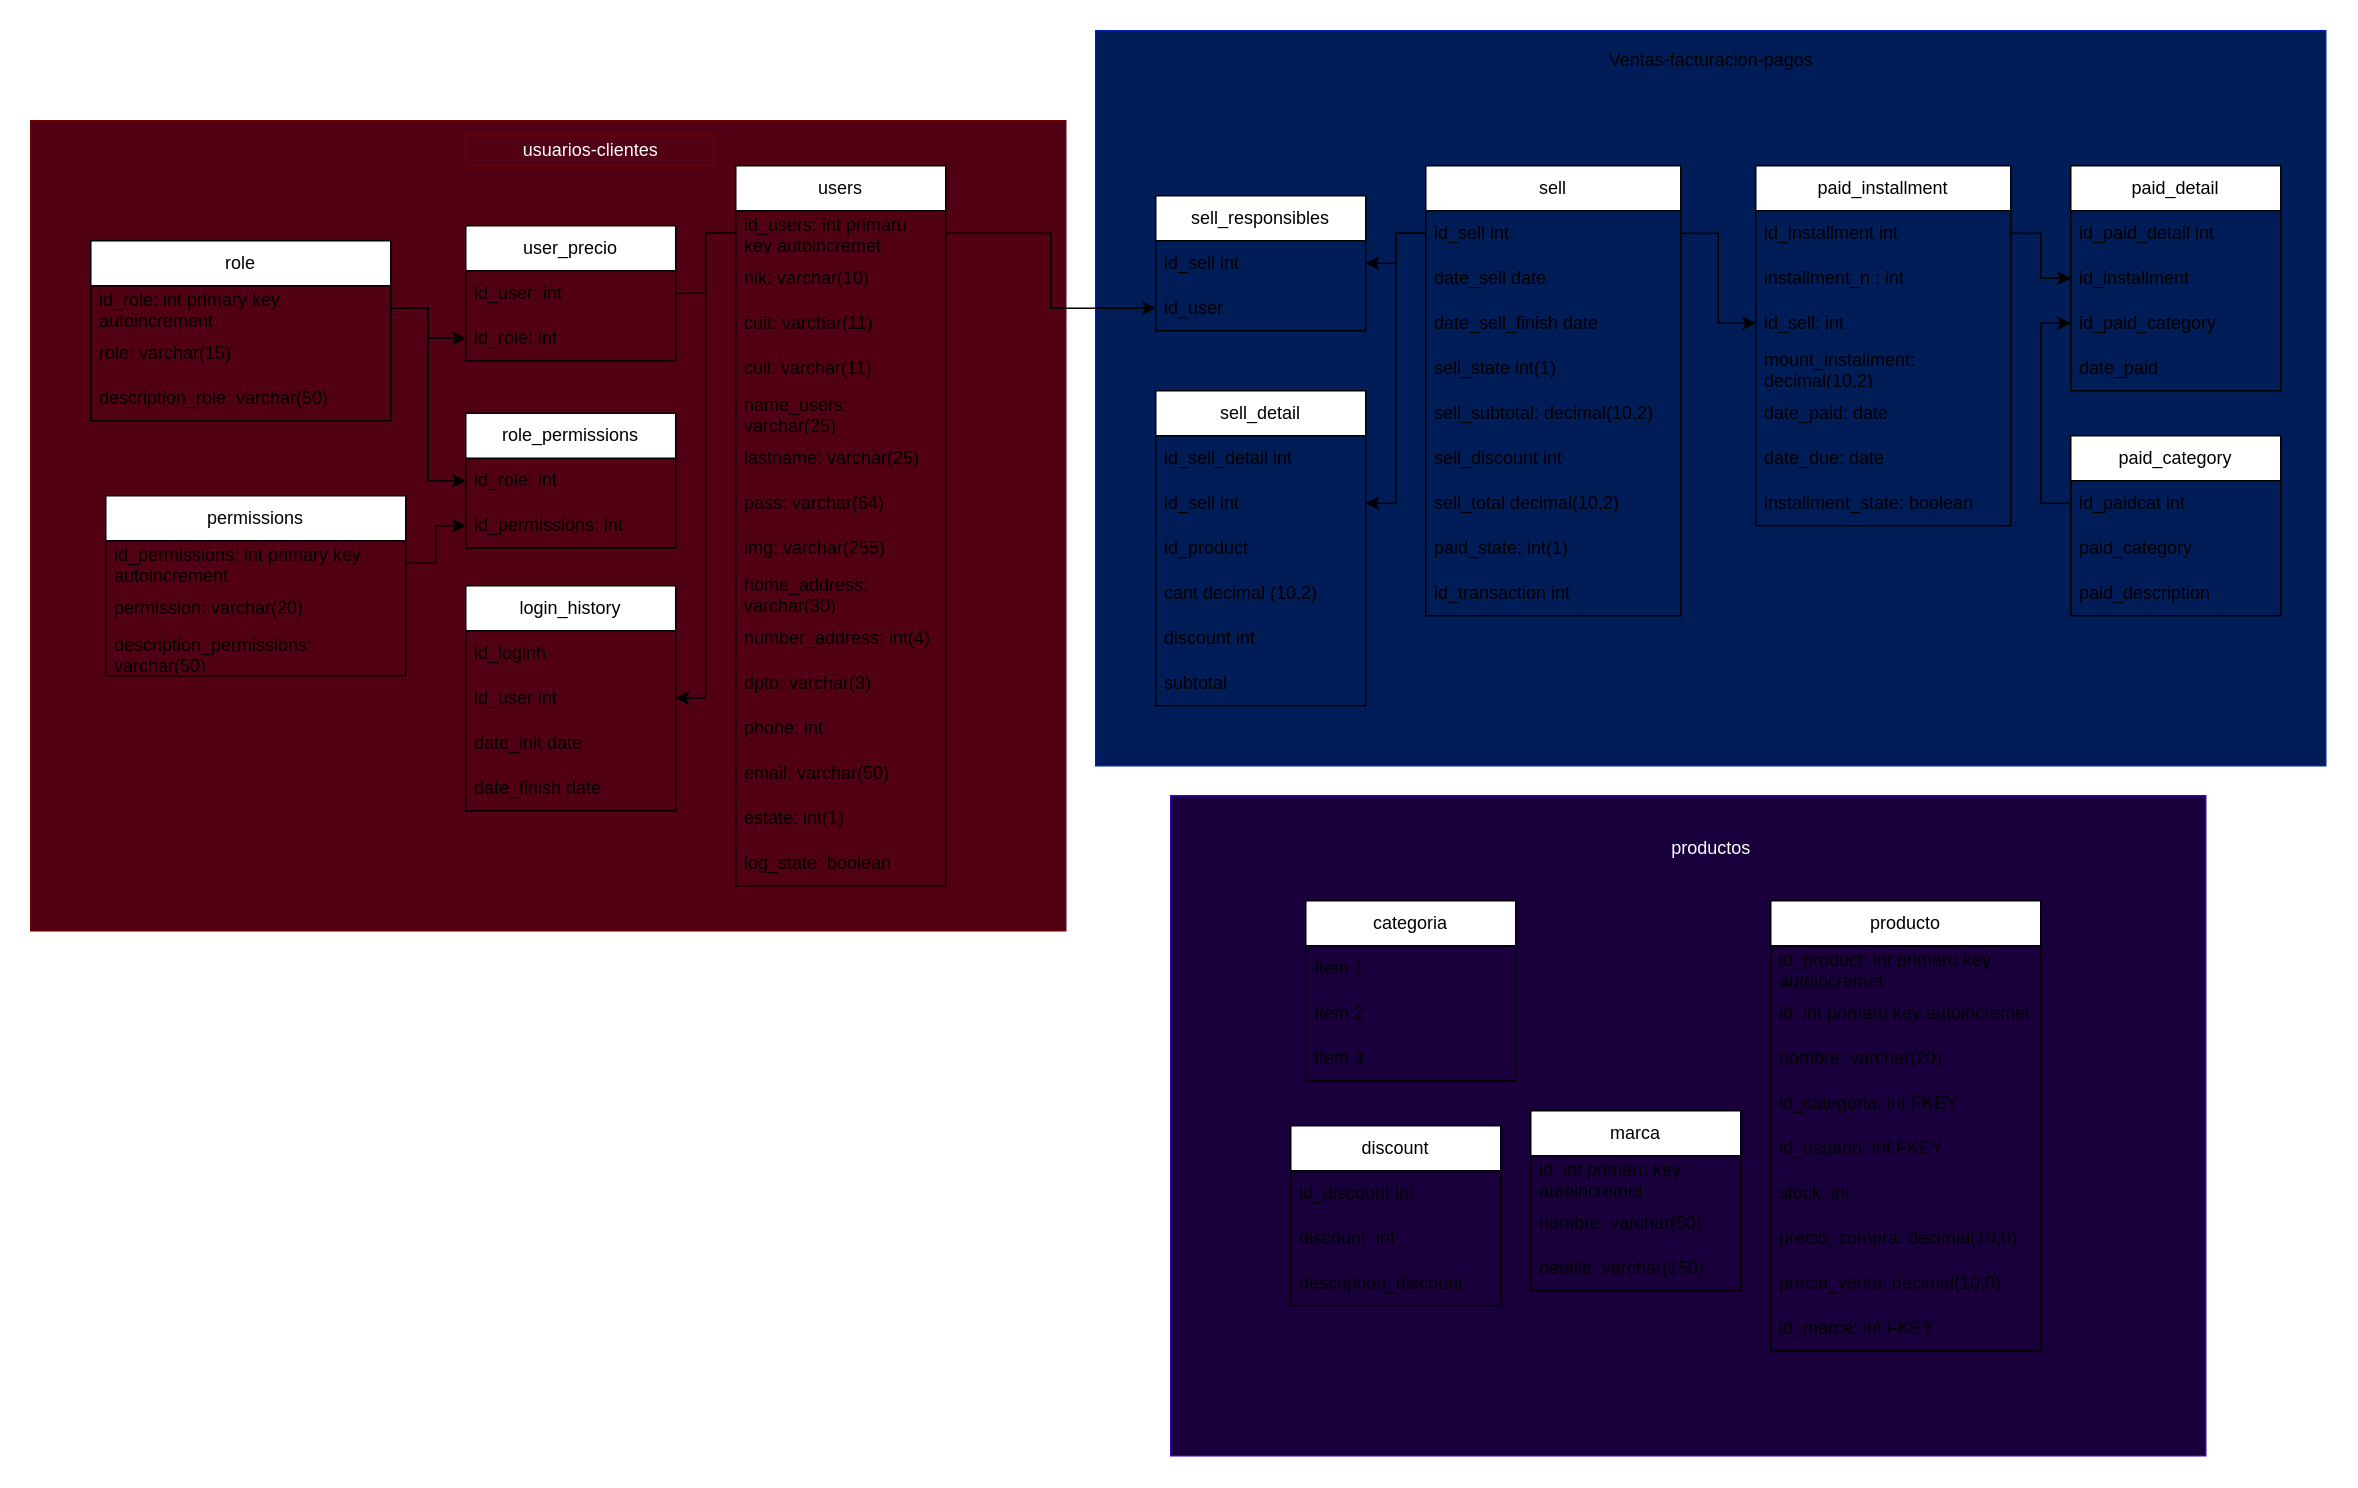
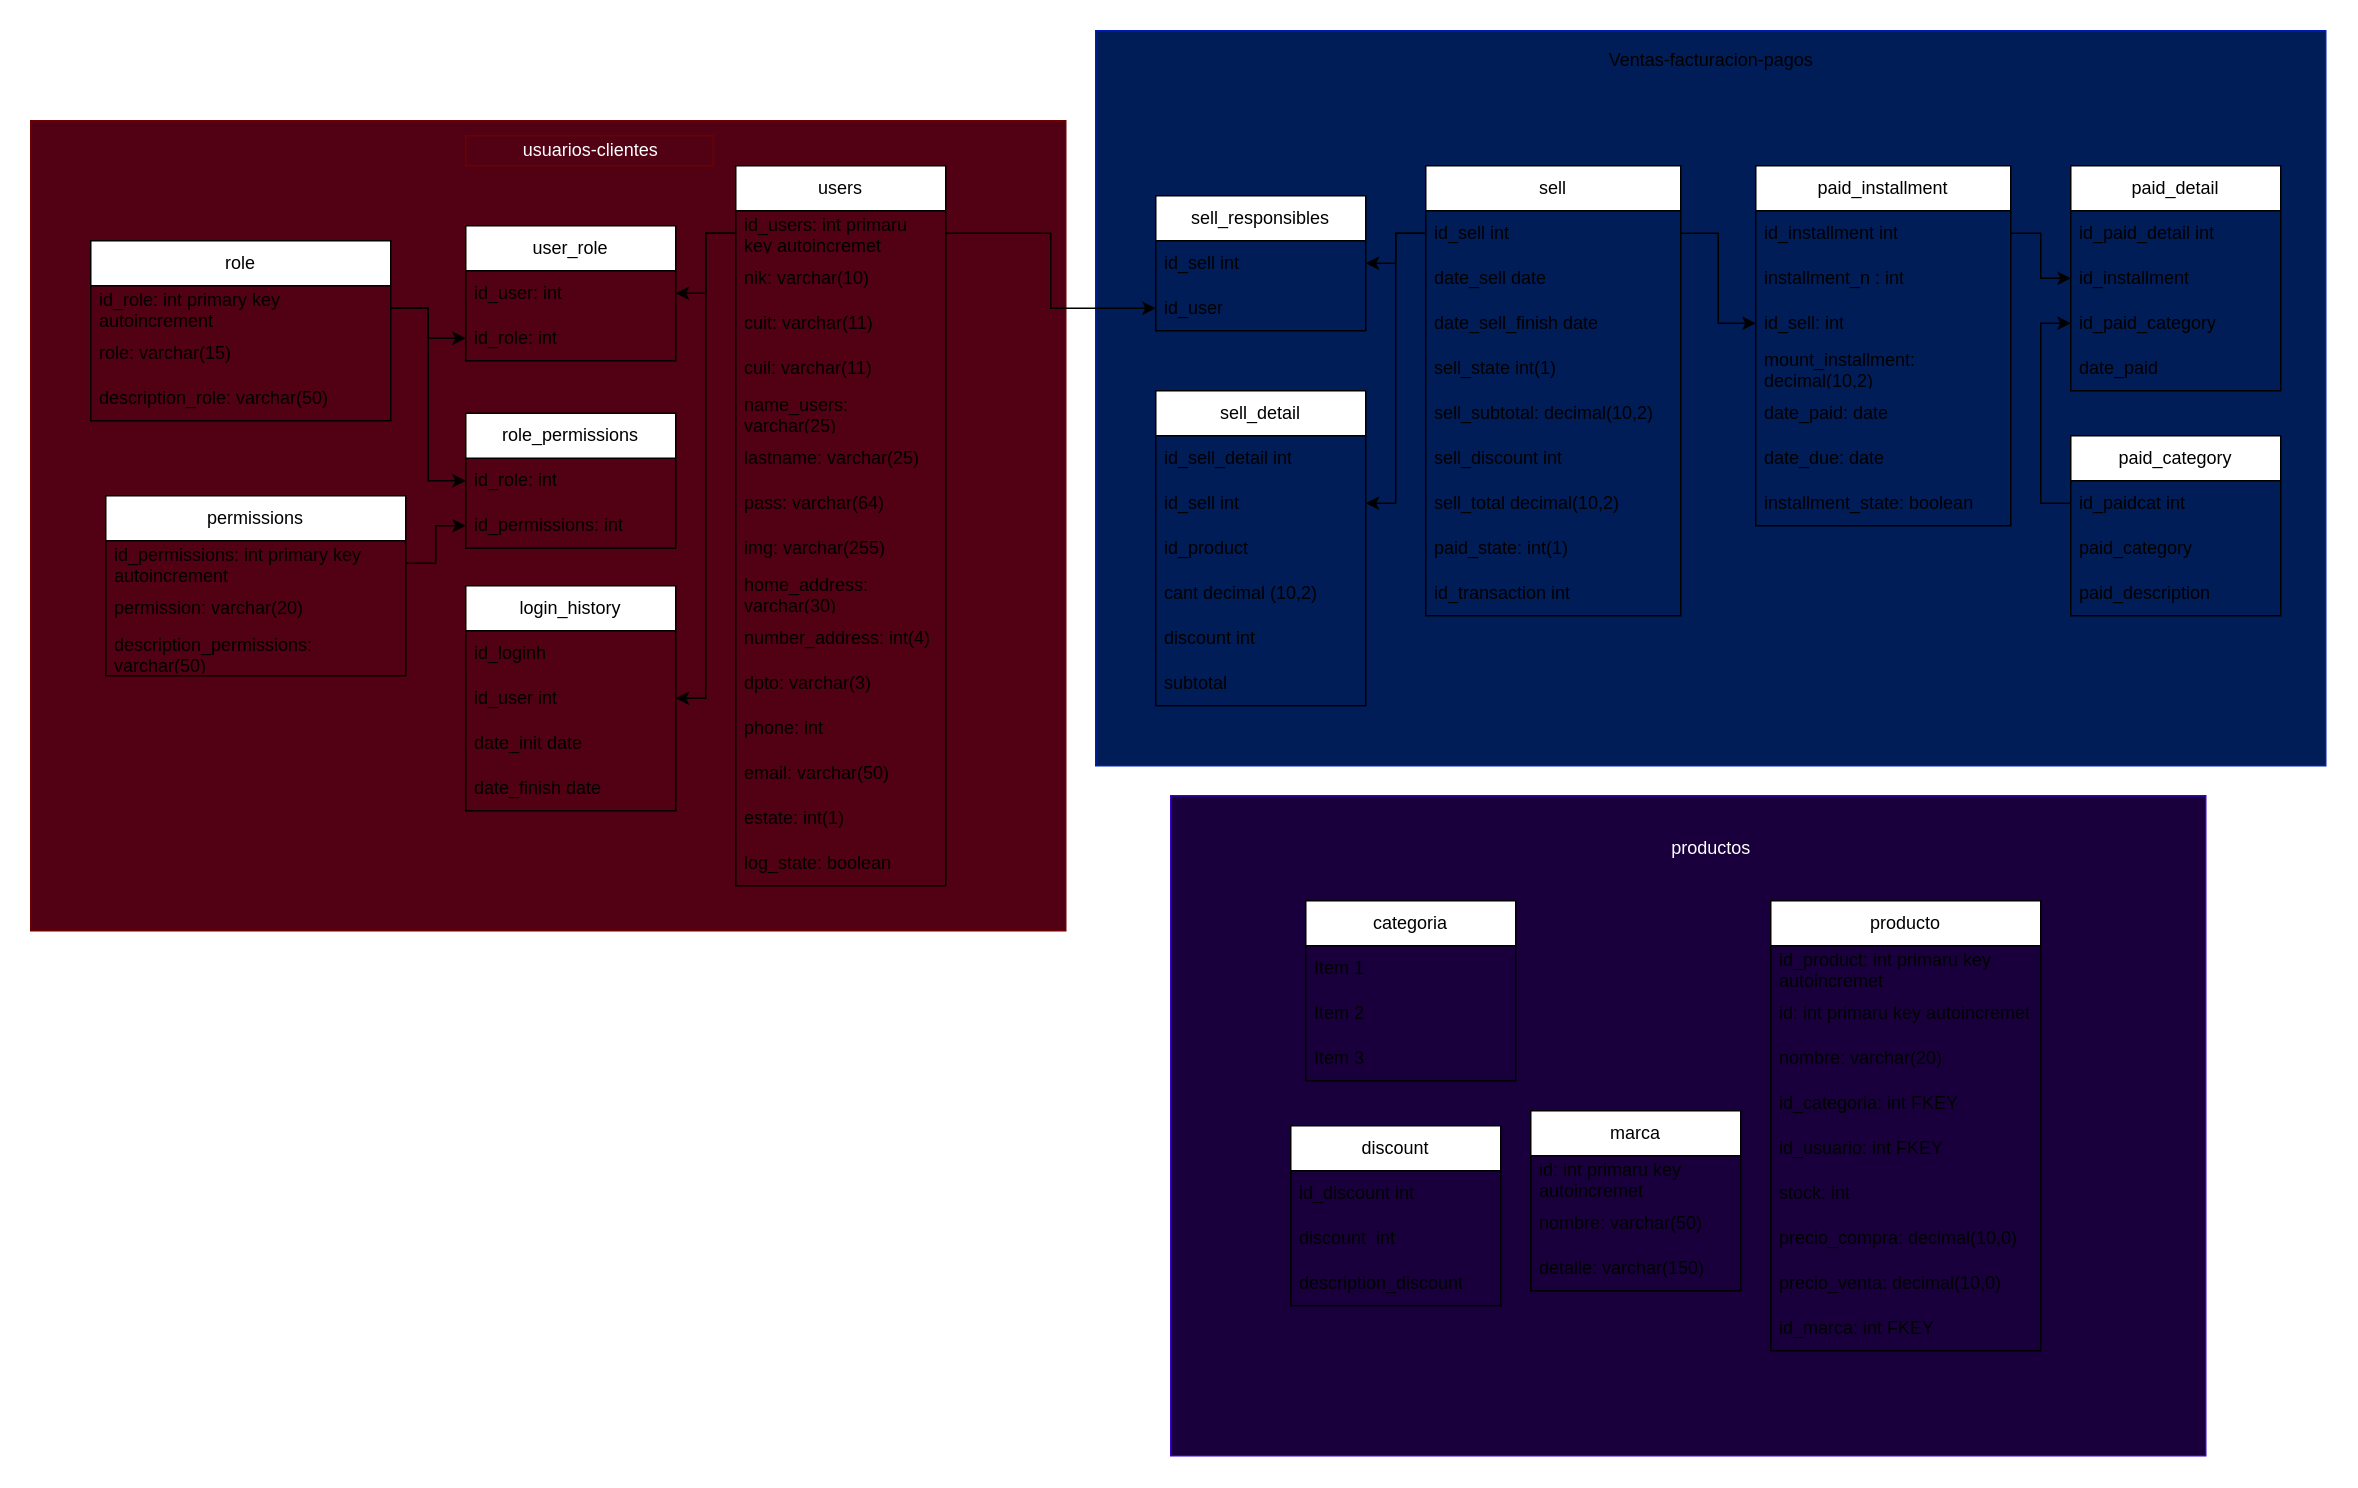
(571, 248) -> (571, 248)
(683, 293) -> (687, 293)
